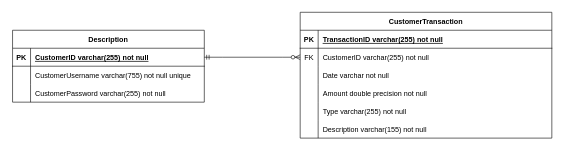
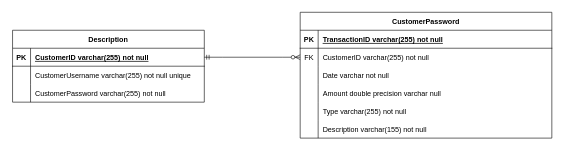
(426, 22) -> (426, 22)
(123, 76) -> (123, 76)
(379, 94) -> (387, 94)
